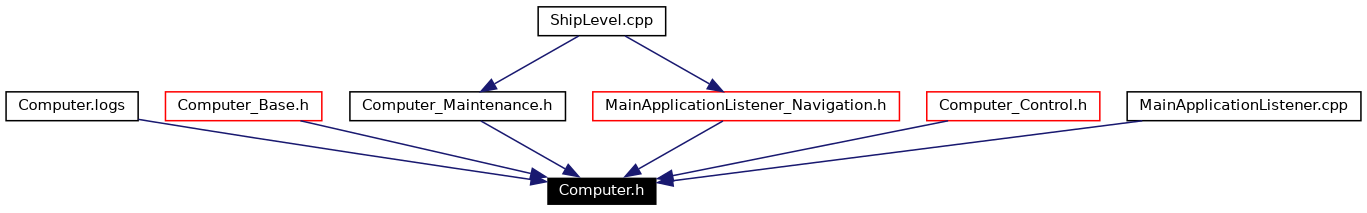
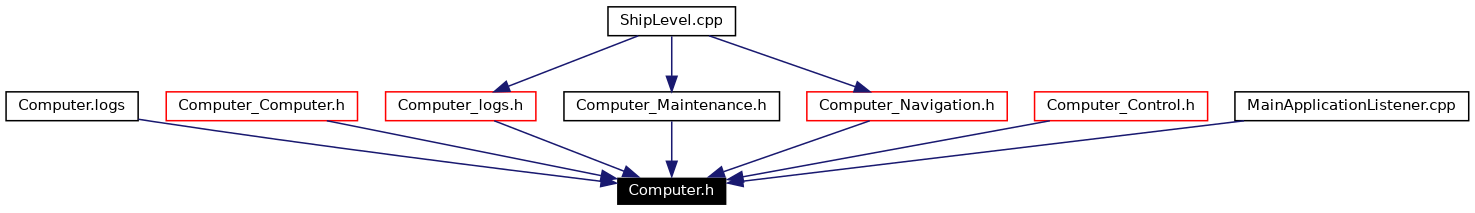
(244, 106) -> (262, 106)
none -> (461, 106)
(746, 106) -> (907, 106)
